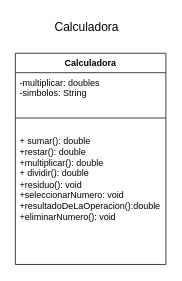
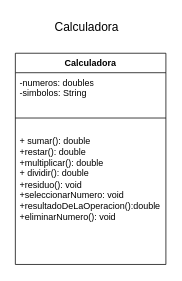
(65, 88) -> (59, 88)
